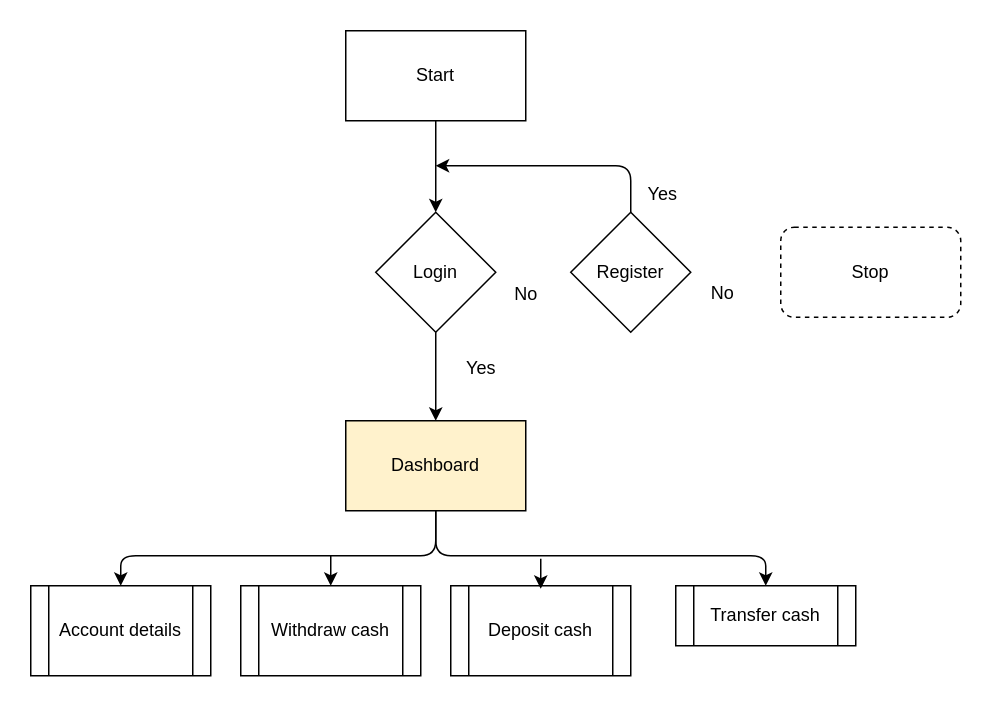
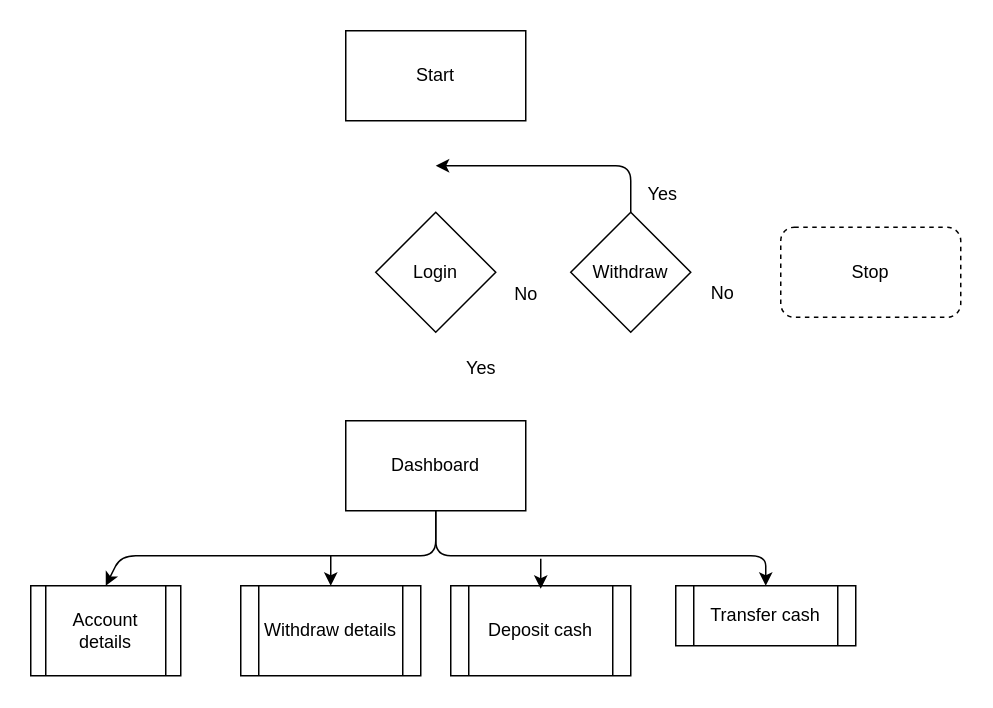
(436, 161) -> none
(631, 272) -> (631, 272)
(436, 372) -> none
(436, 466) -> (436, 466)
(121, 631) -> (106, 631)
(331, 631) -> (331, 631)
